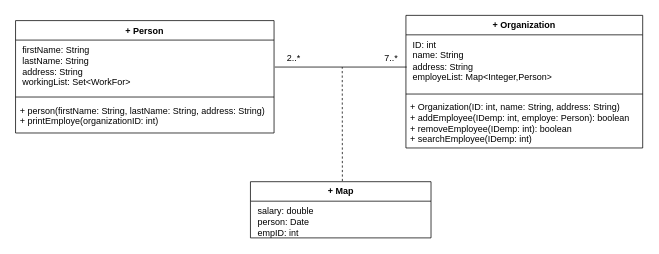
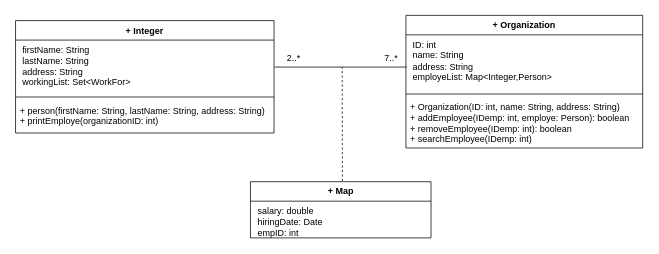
(145, 31) -> (145, 31)
(286, 223) -> (291, 223)
